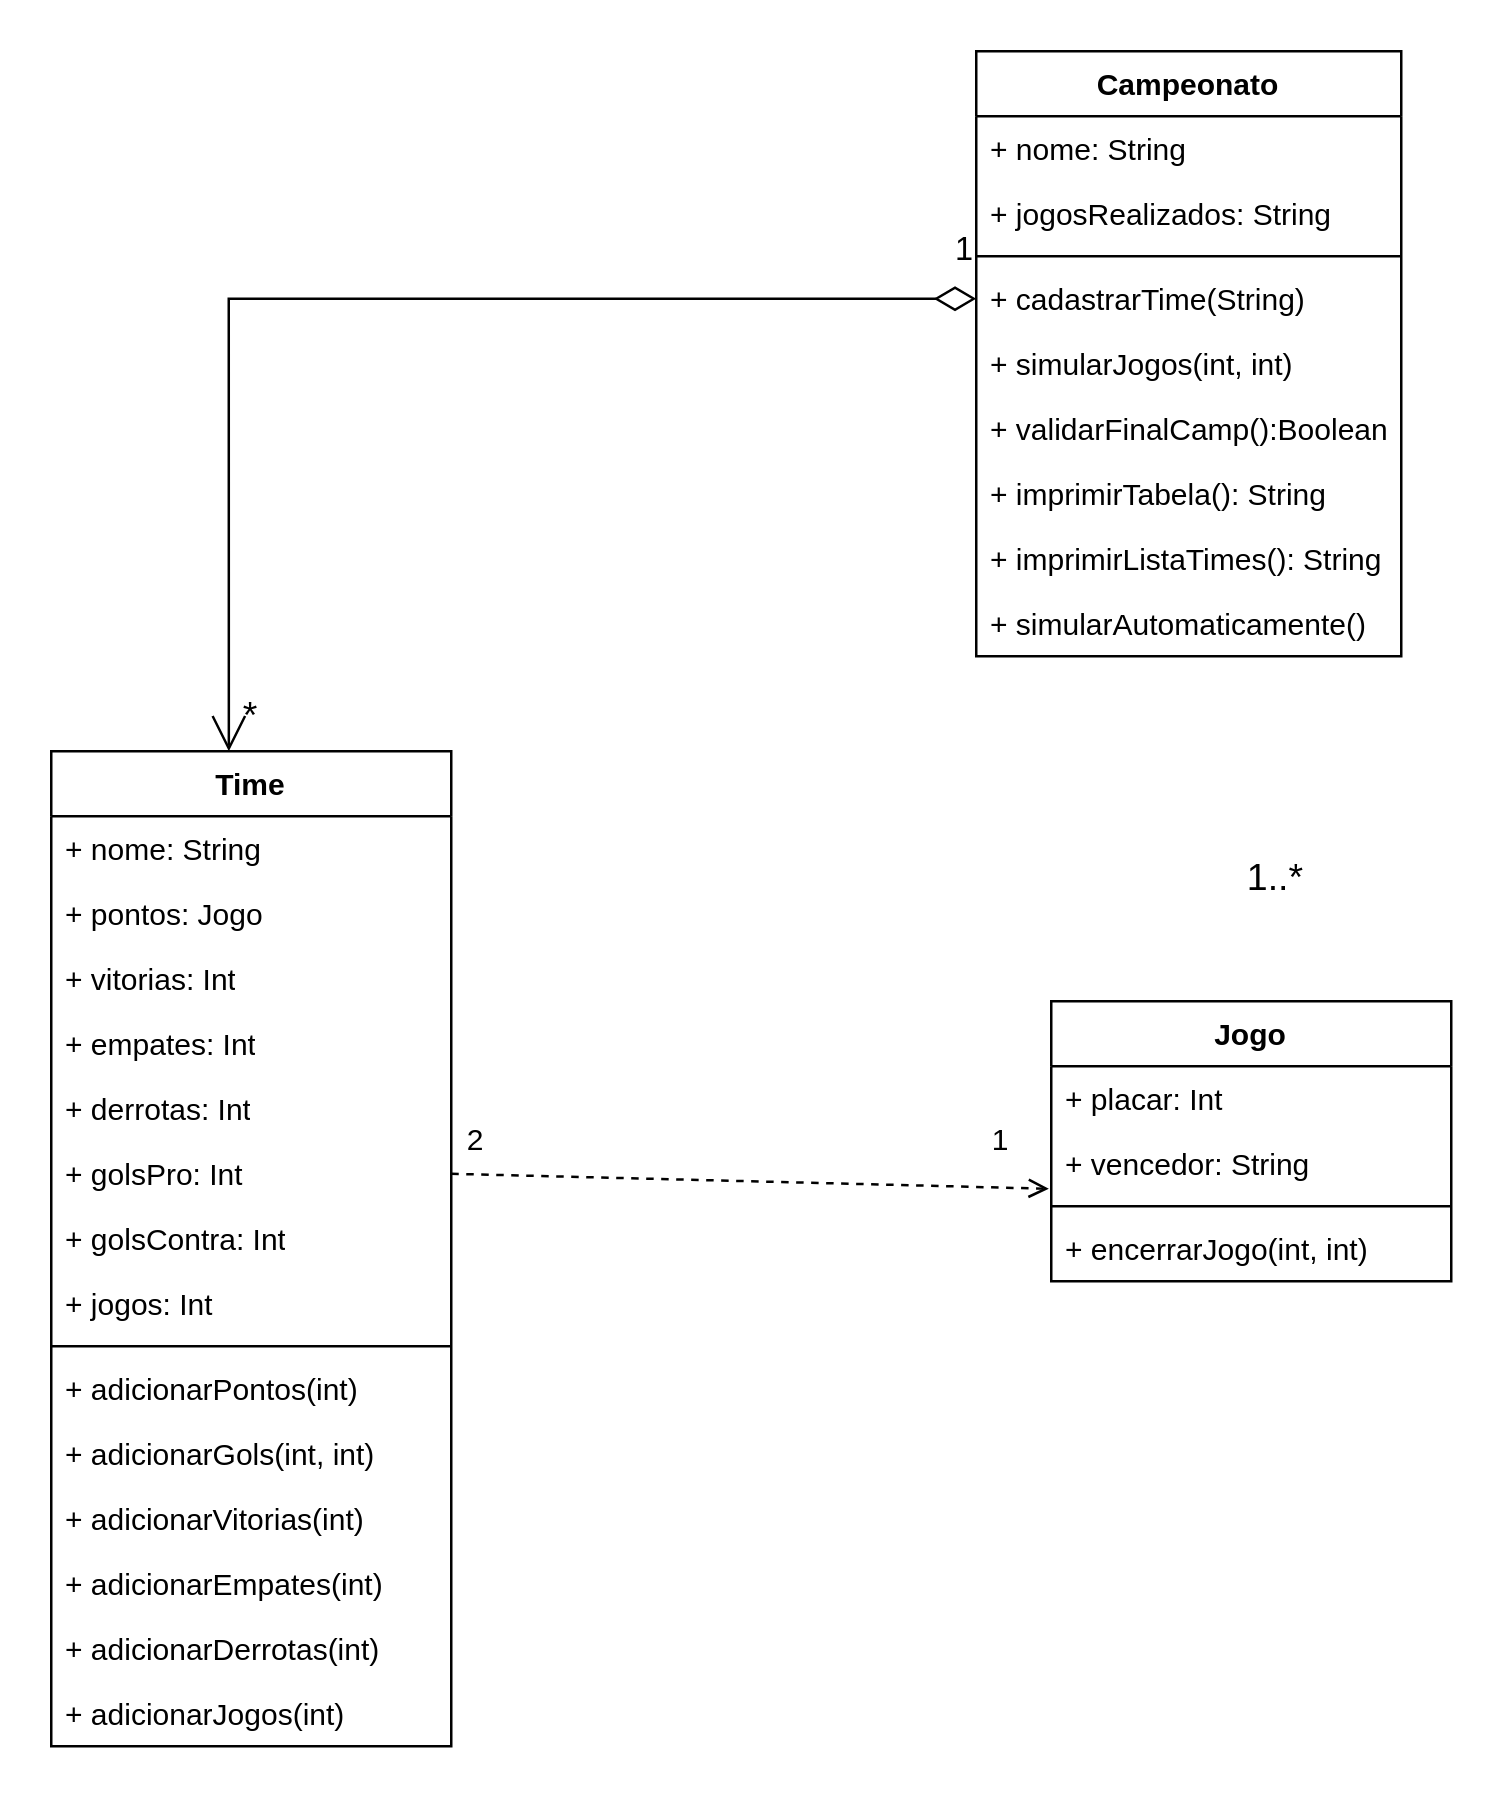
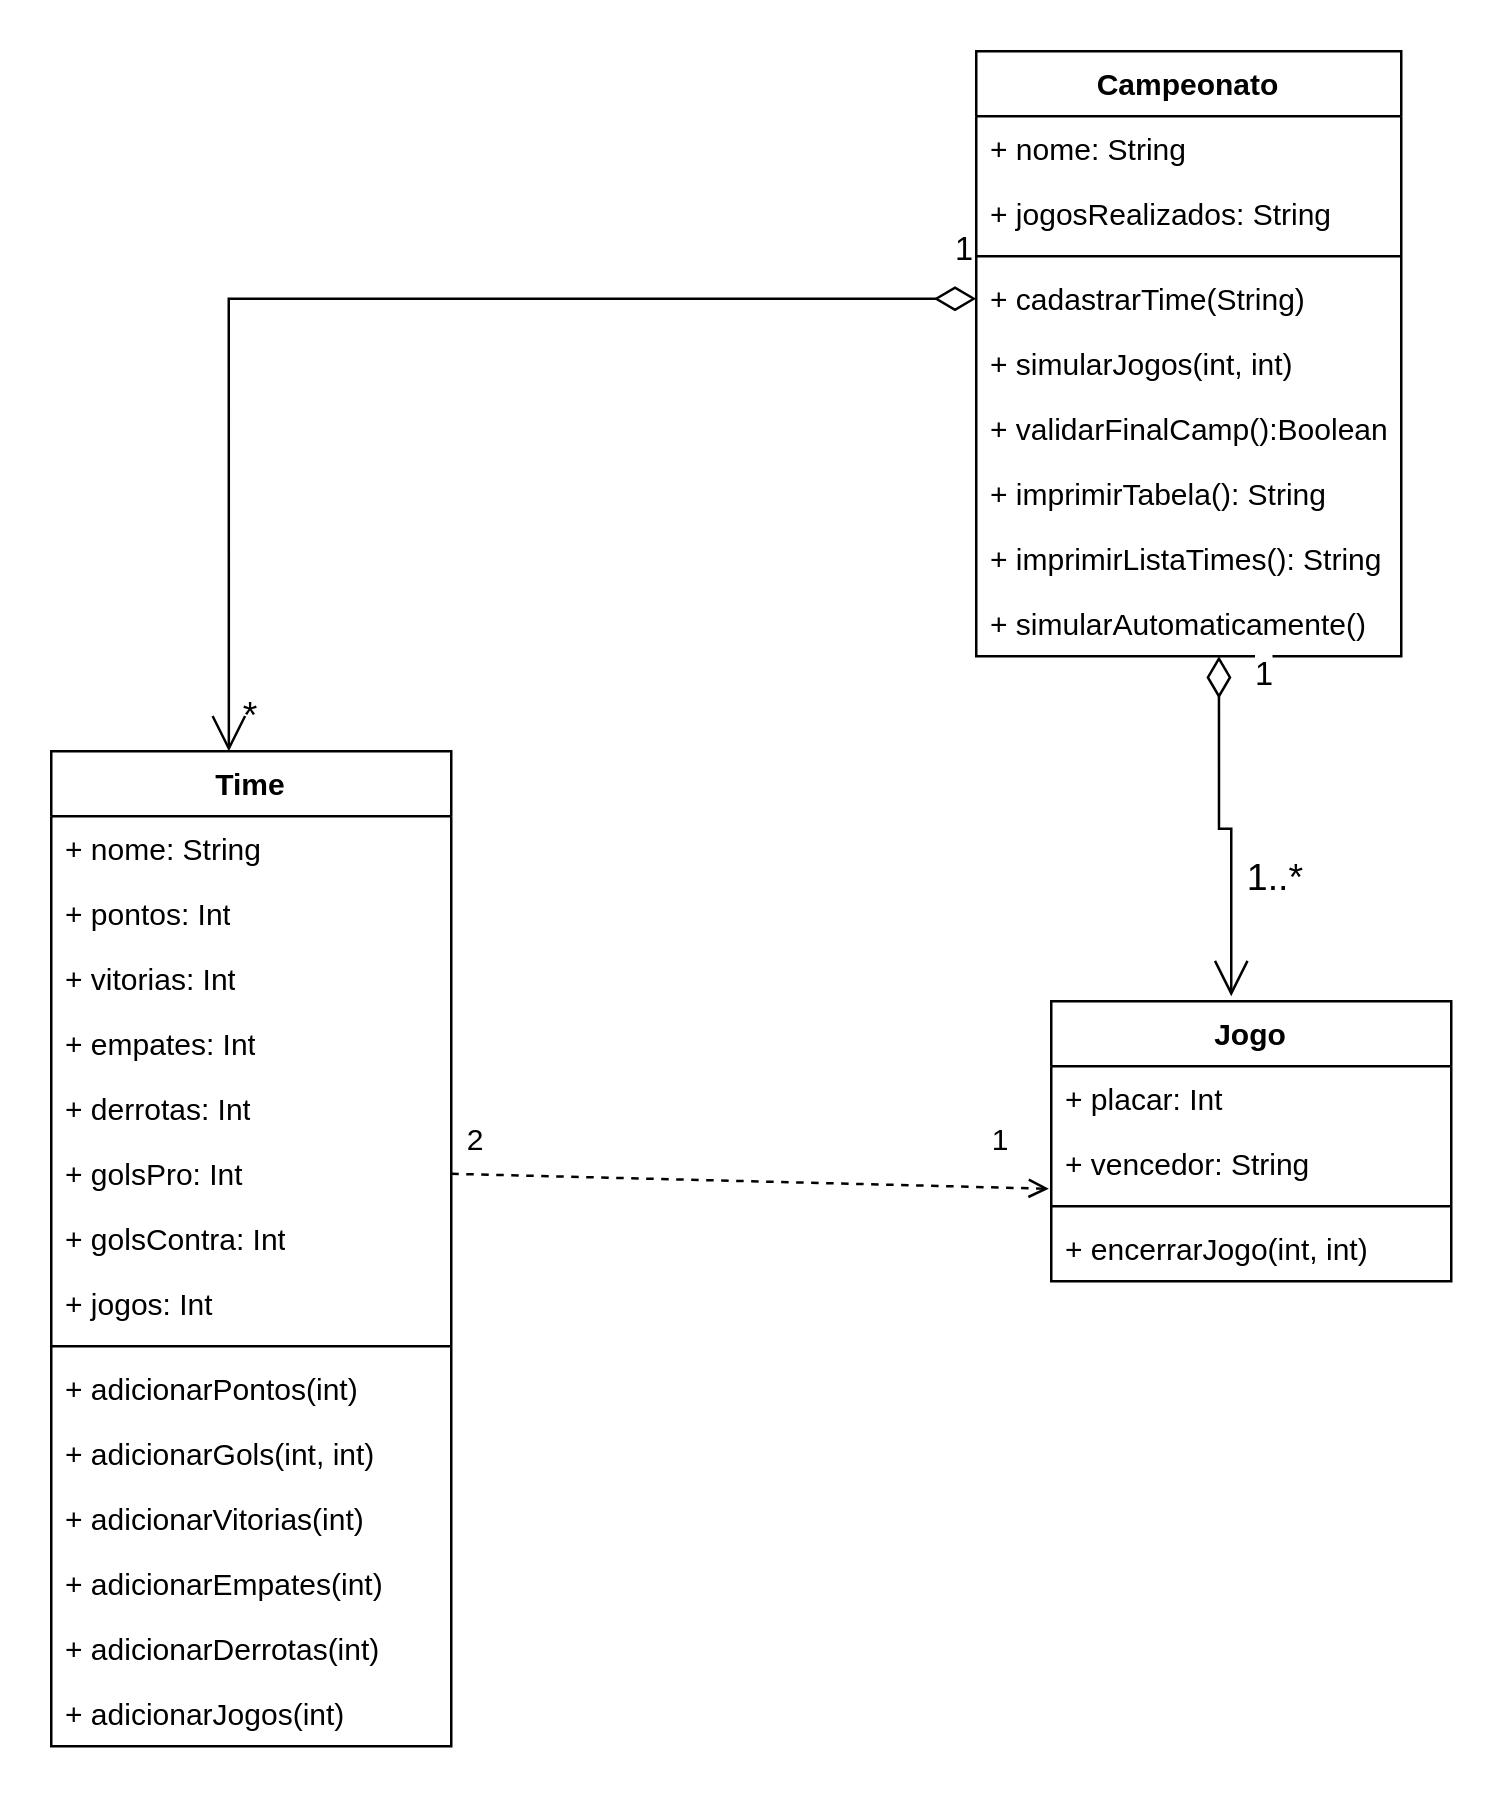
none -> (1231, 837)
(172, 917) -> (164, 917)
